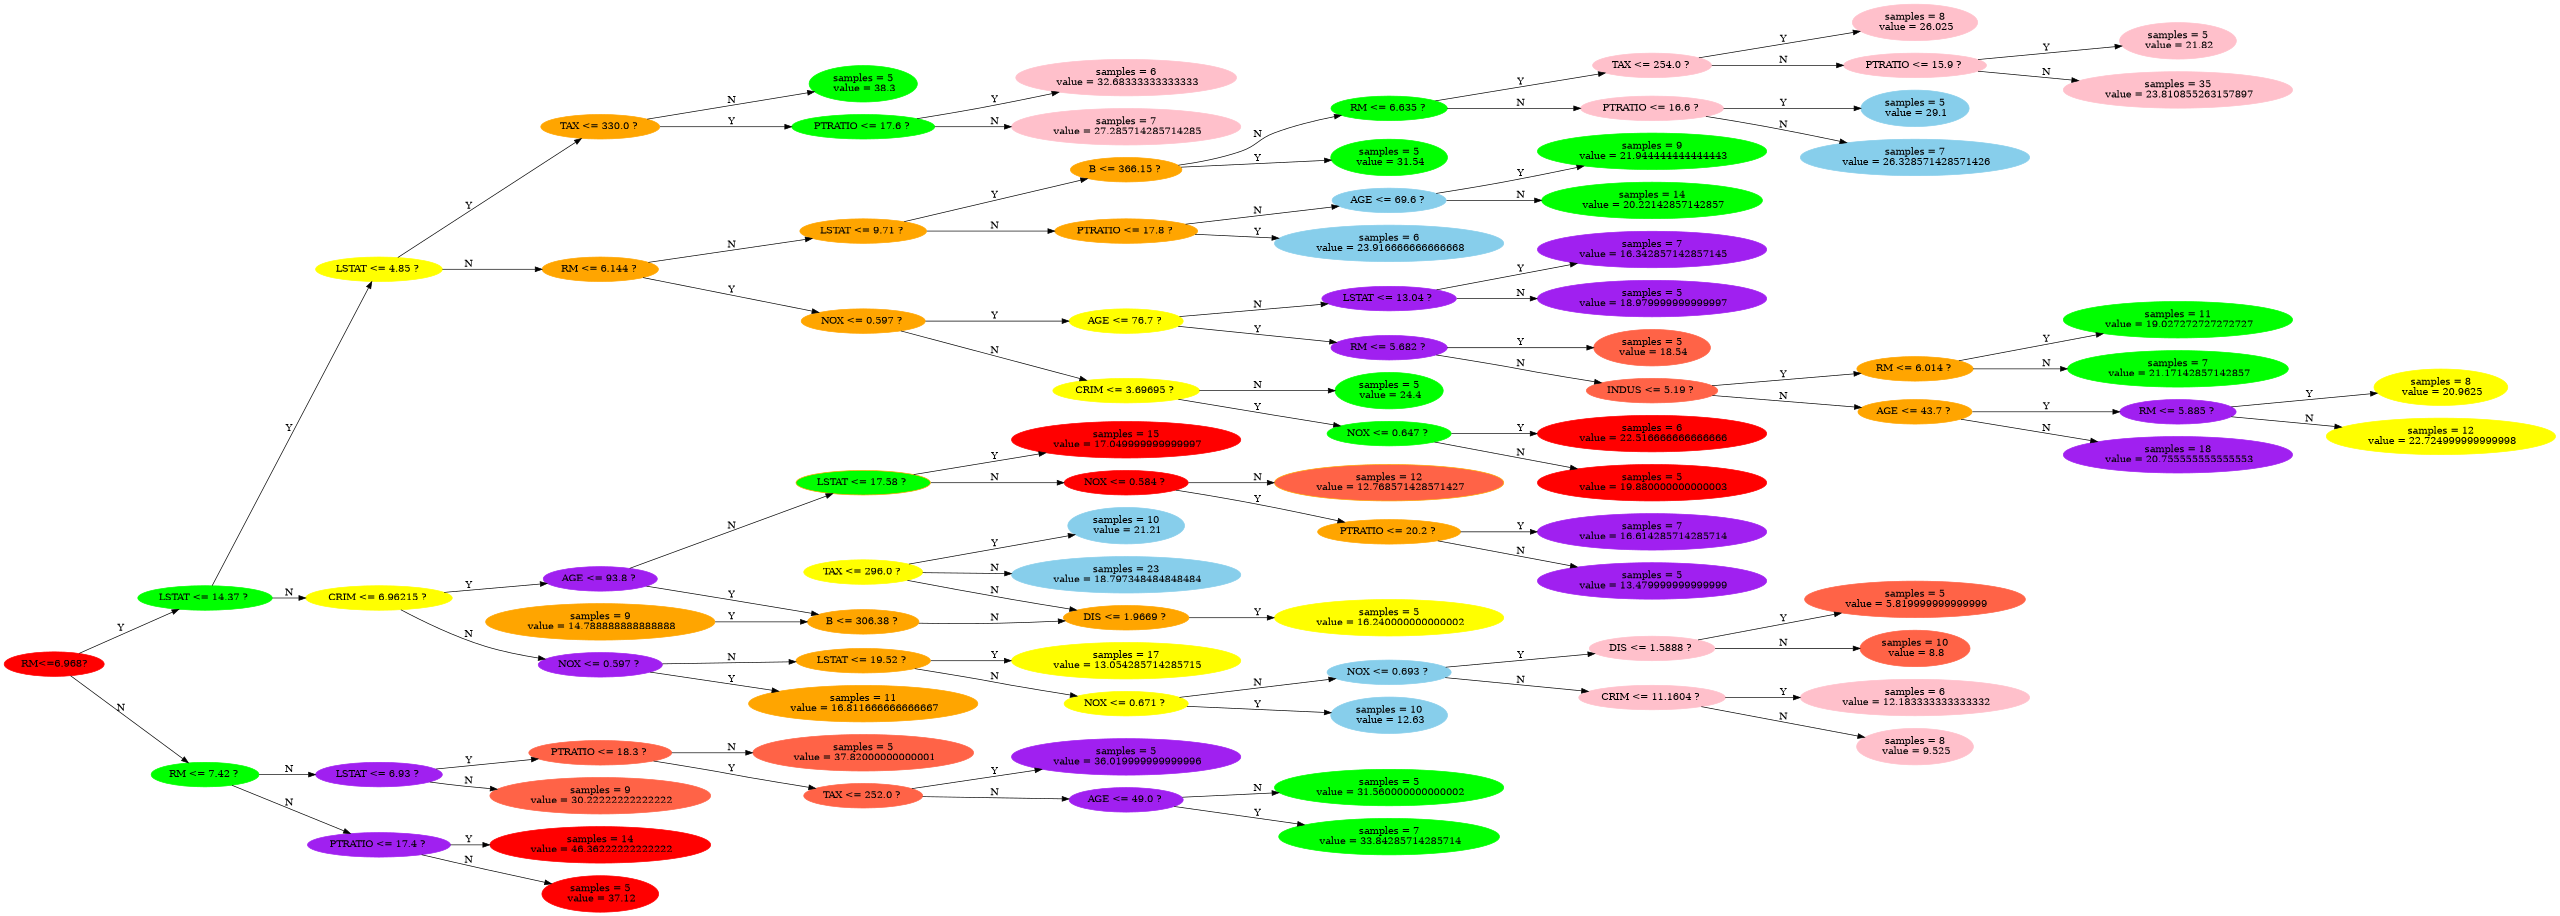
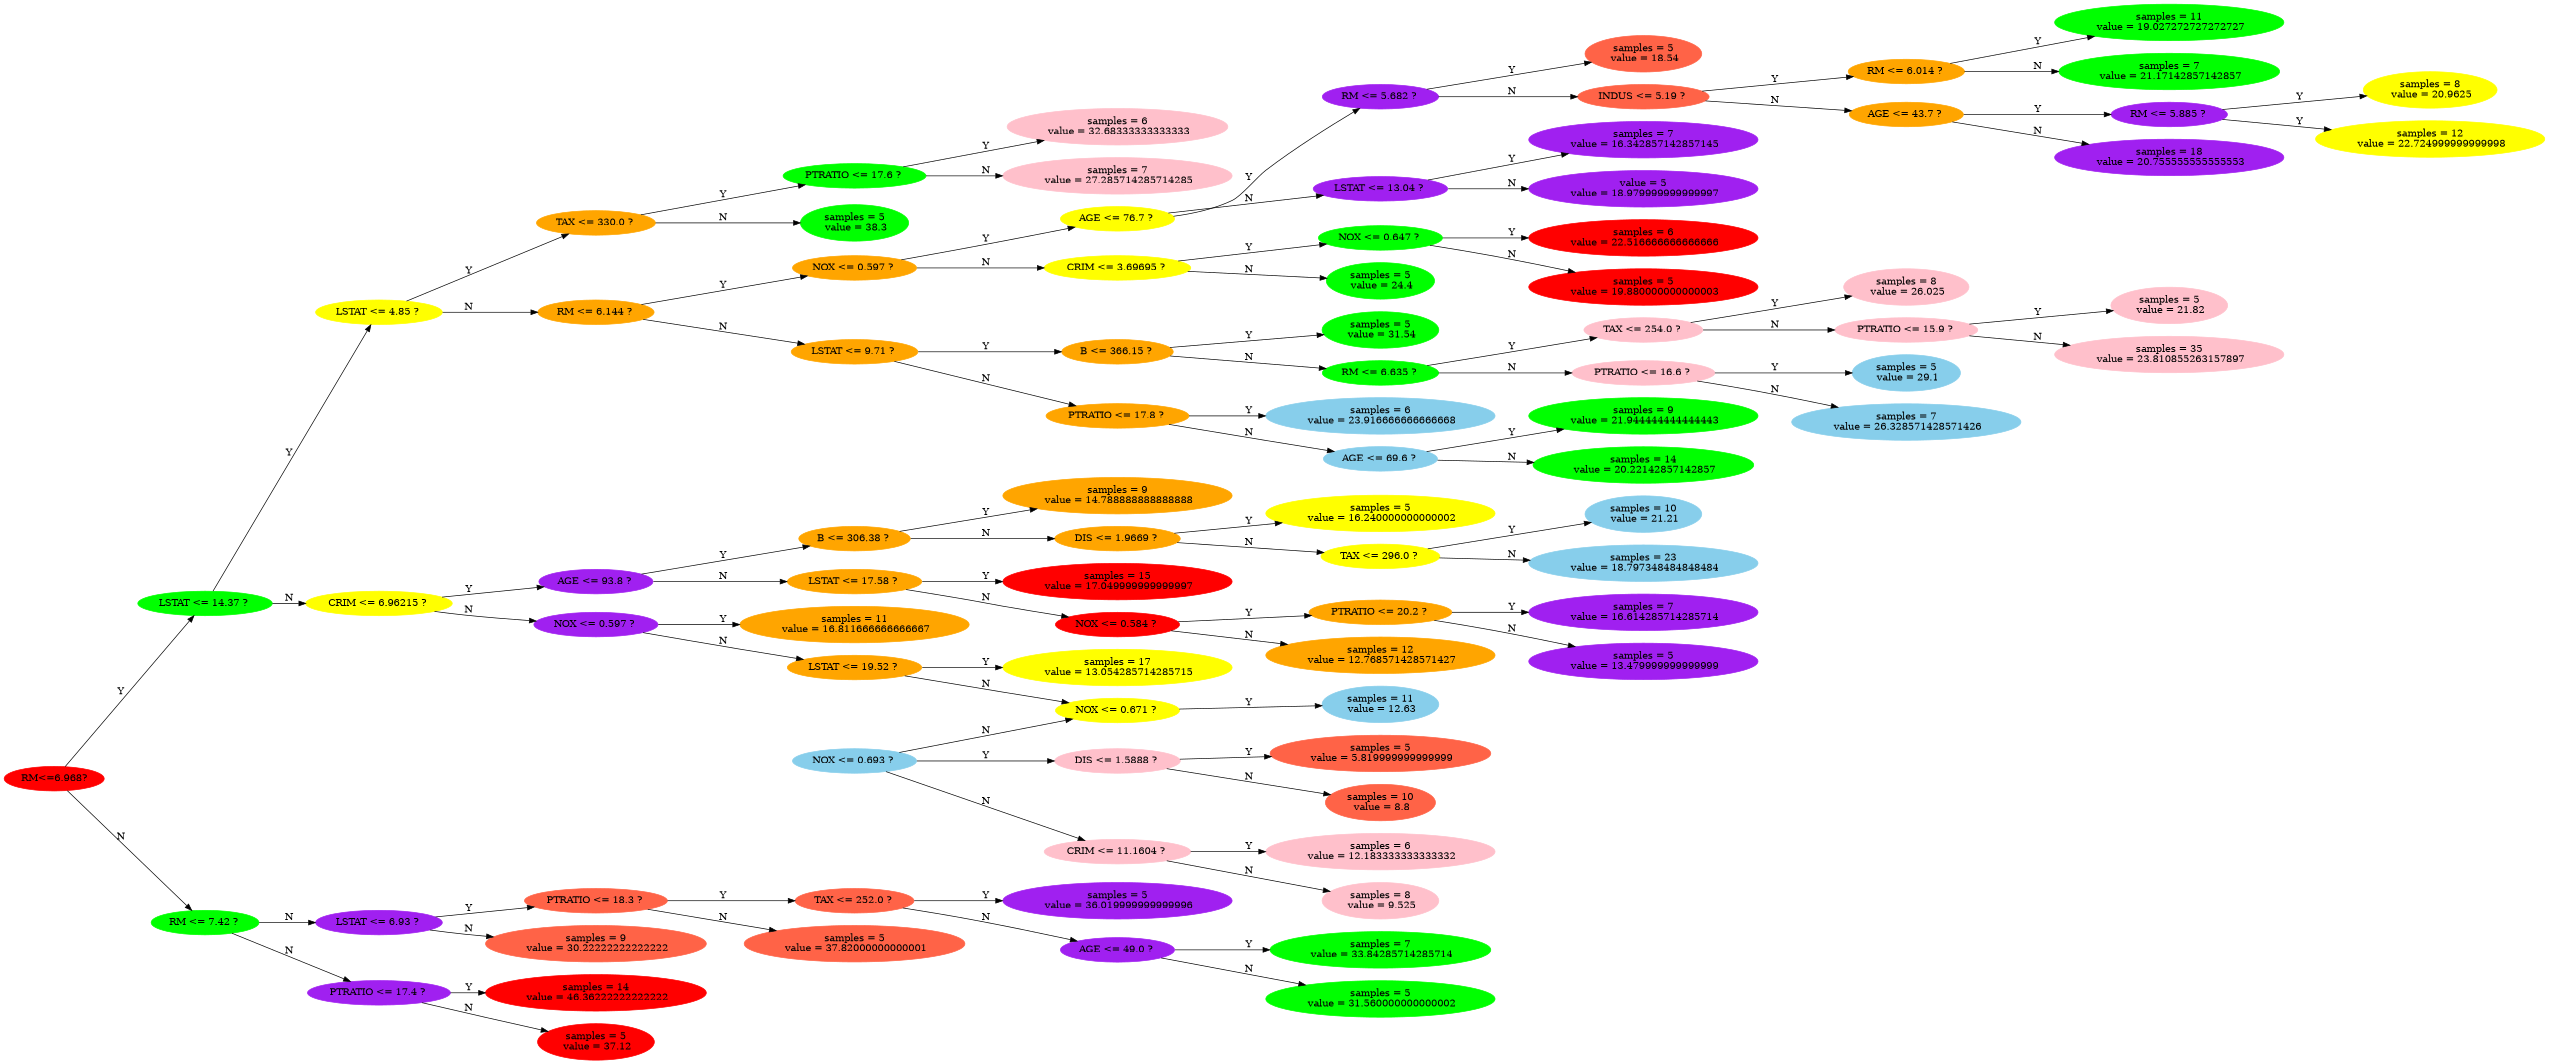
(1652, 299) -> (1643, 189)
(2309, 419) -> (2300, 122)
(863, 483) -> (855, 582)
(1389, 483) -> (1380, 655)
(989, 595) -> (1247, 547)
(758, 622) -> (965, 521)
(1254, 688) -> (982, 736)
(1389, 715) -> (1380, 704)
